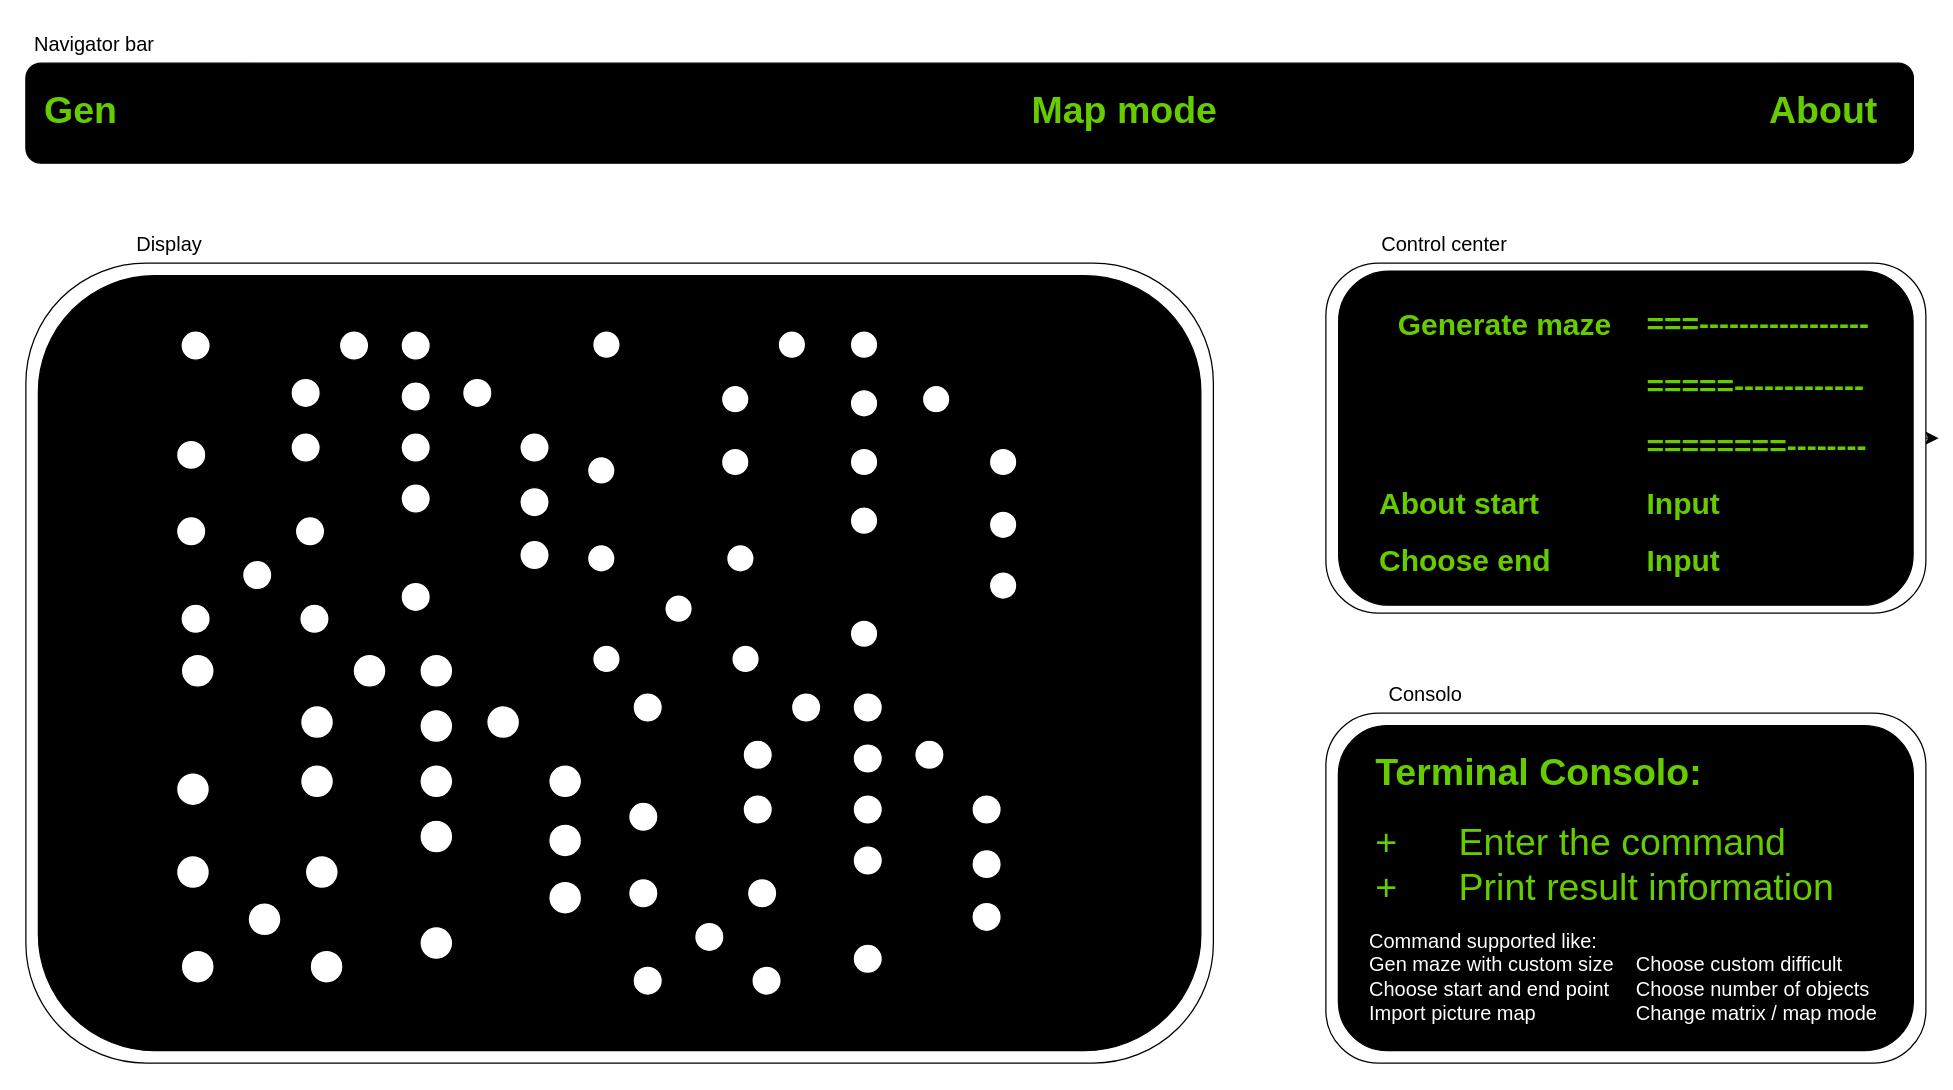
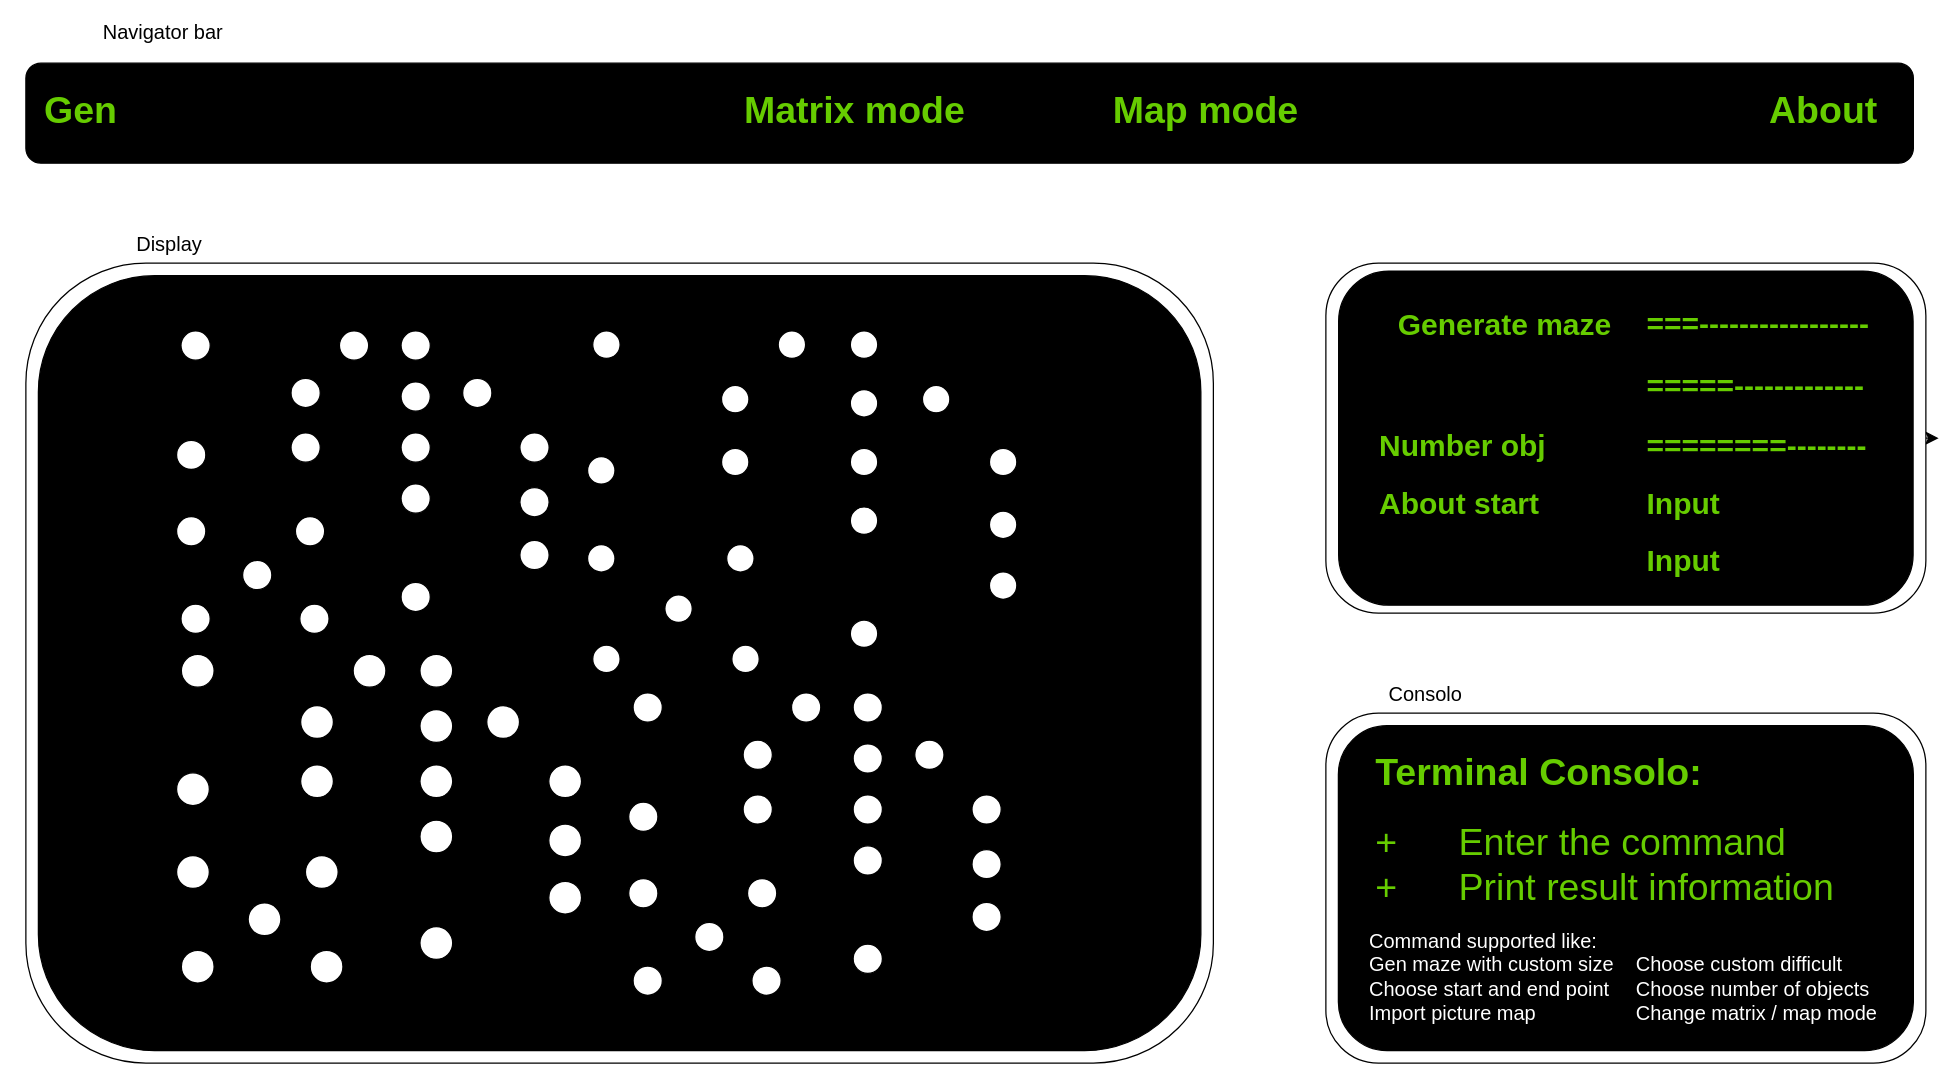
(94, 44) -> (163, 32)
none -> (863, 113)
(1126, 113) -> (1207, 113)
(1444, 244) -> none
none -> (1492, 447)
(1492, 562) -> none
